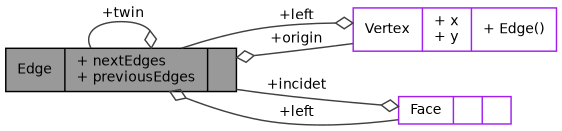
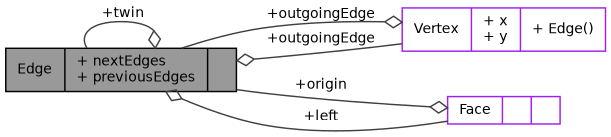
(295, 16) -> (319, 14)
(295, 39) -> (319, 39)
(295, 85) -> (319, 85)
